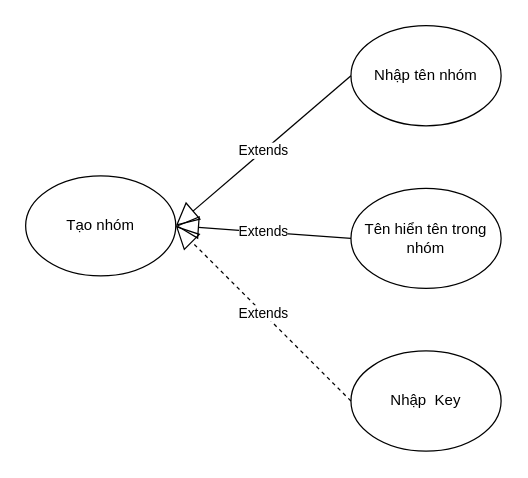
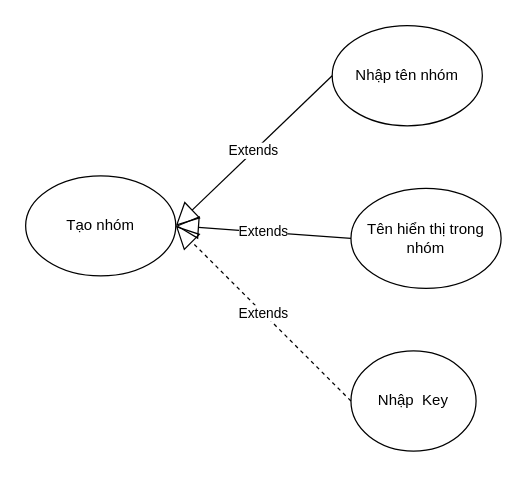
(426, 76) -> (407, 76)
(426, 238) -> (426, 238)
(426, 401) -> (413, 401)
